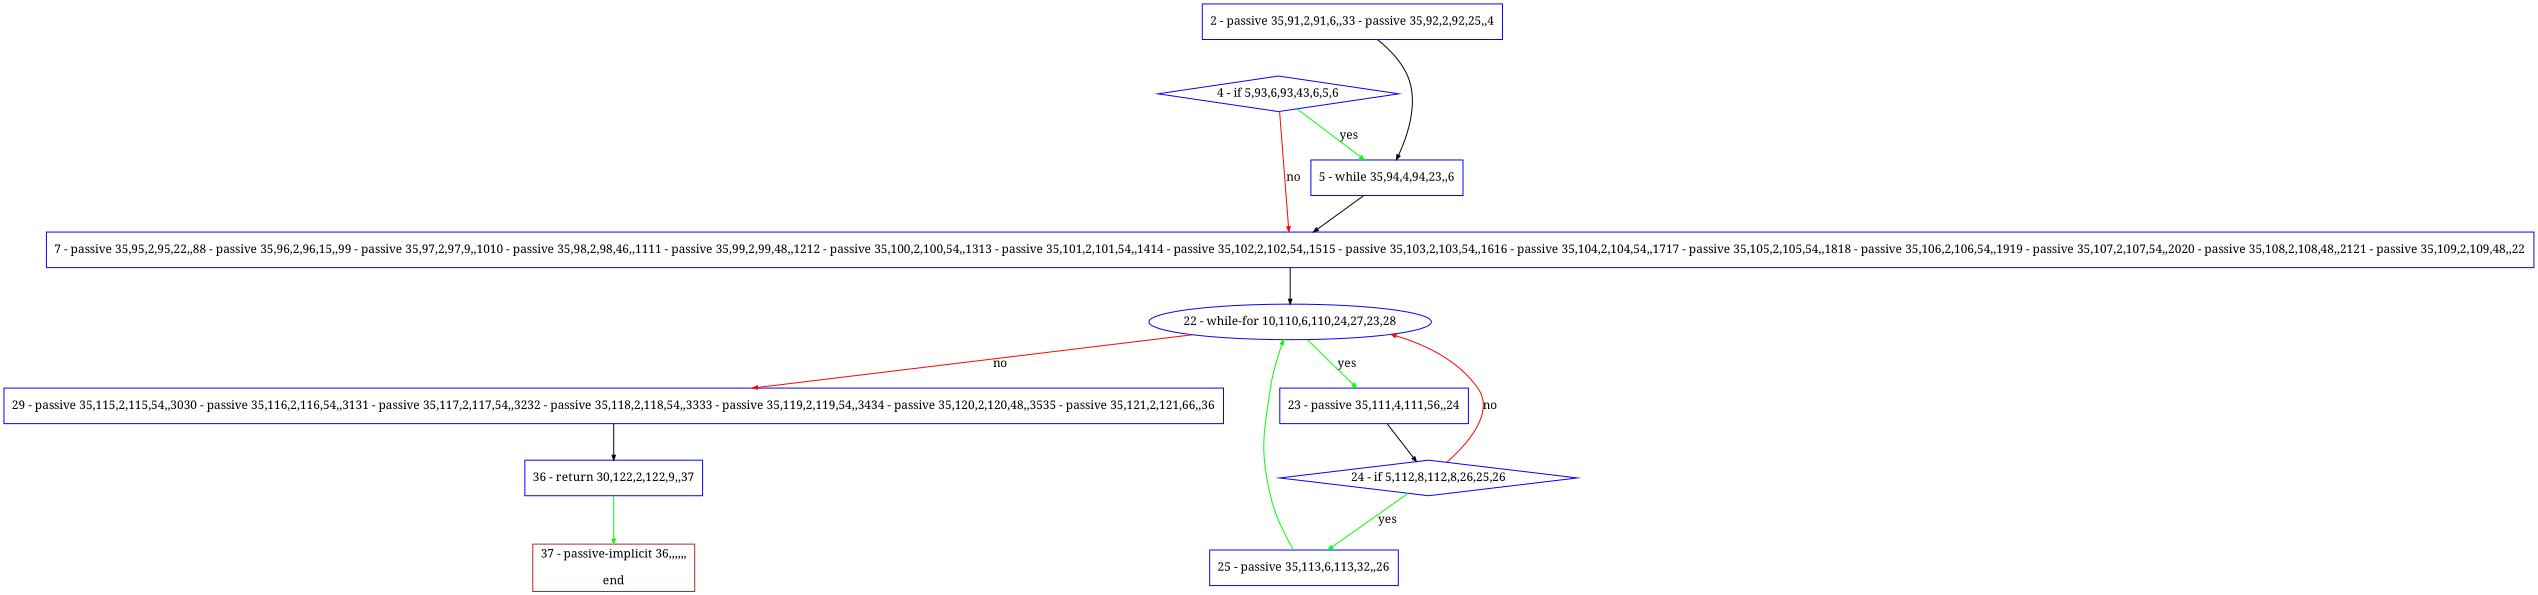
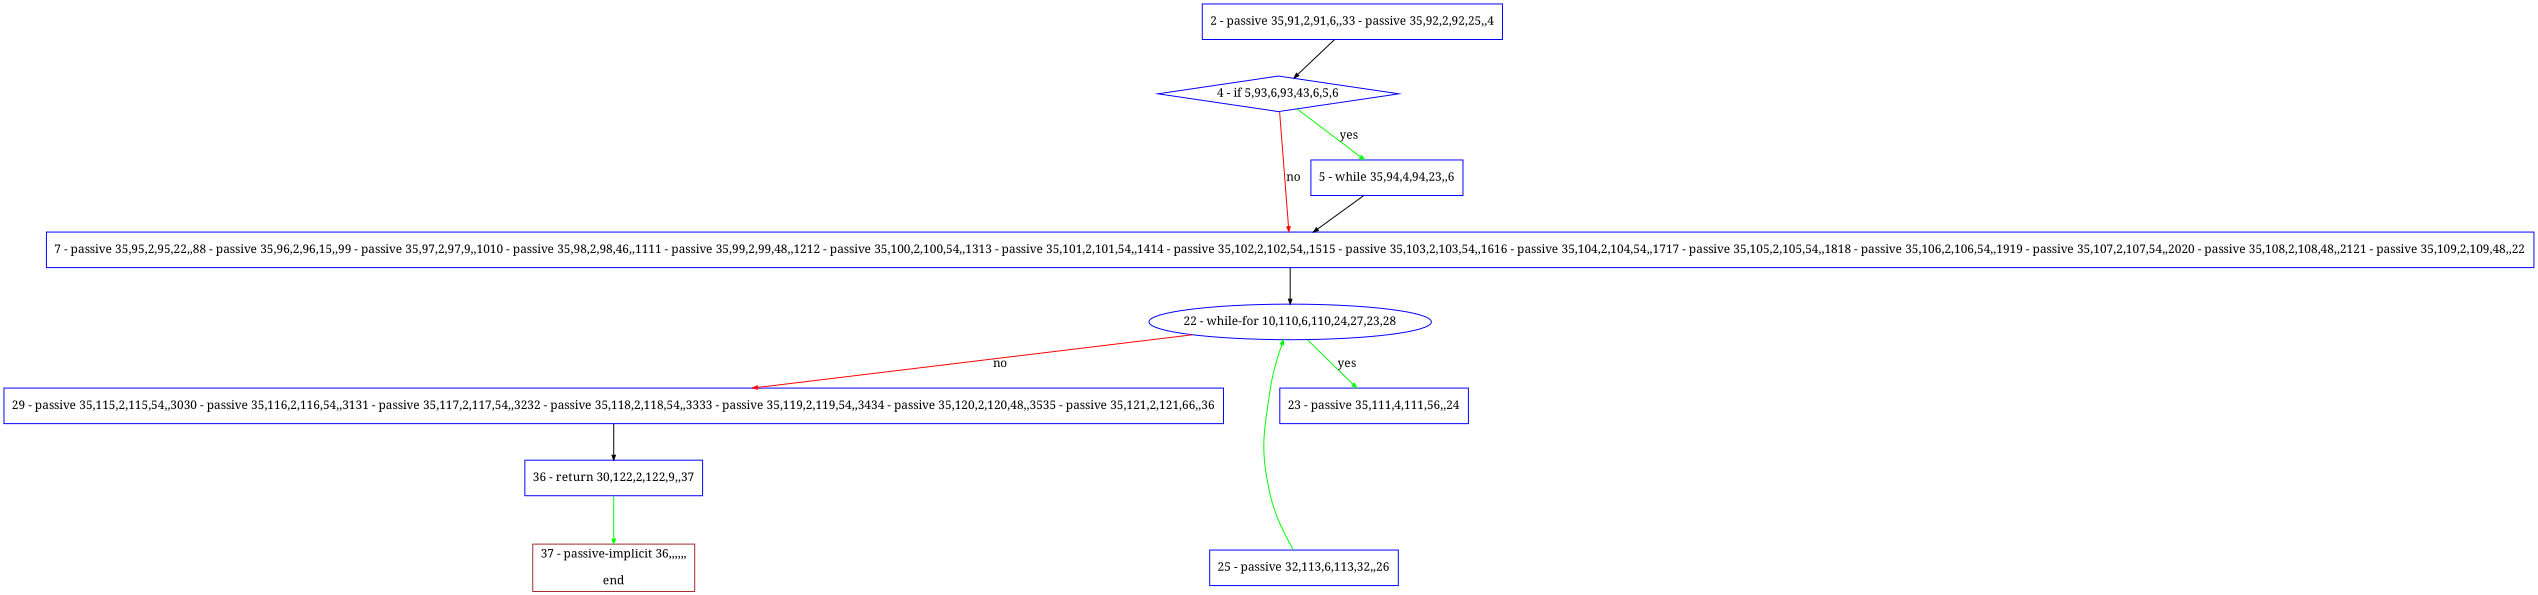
(1412, 93) -> (1316, 57)
(1428, 478) -> none
(1304, 568) -> (1304, 568)
